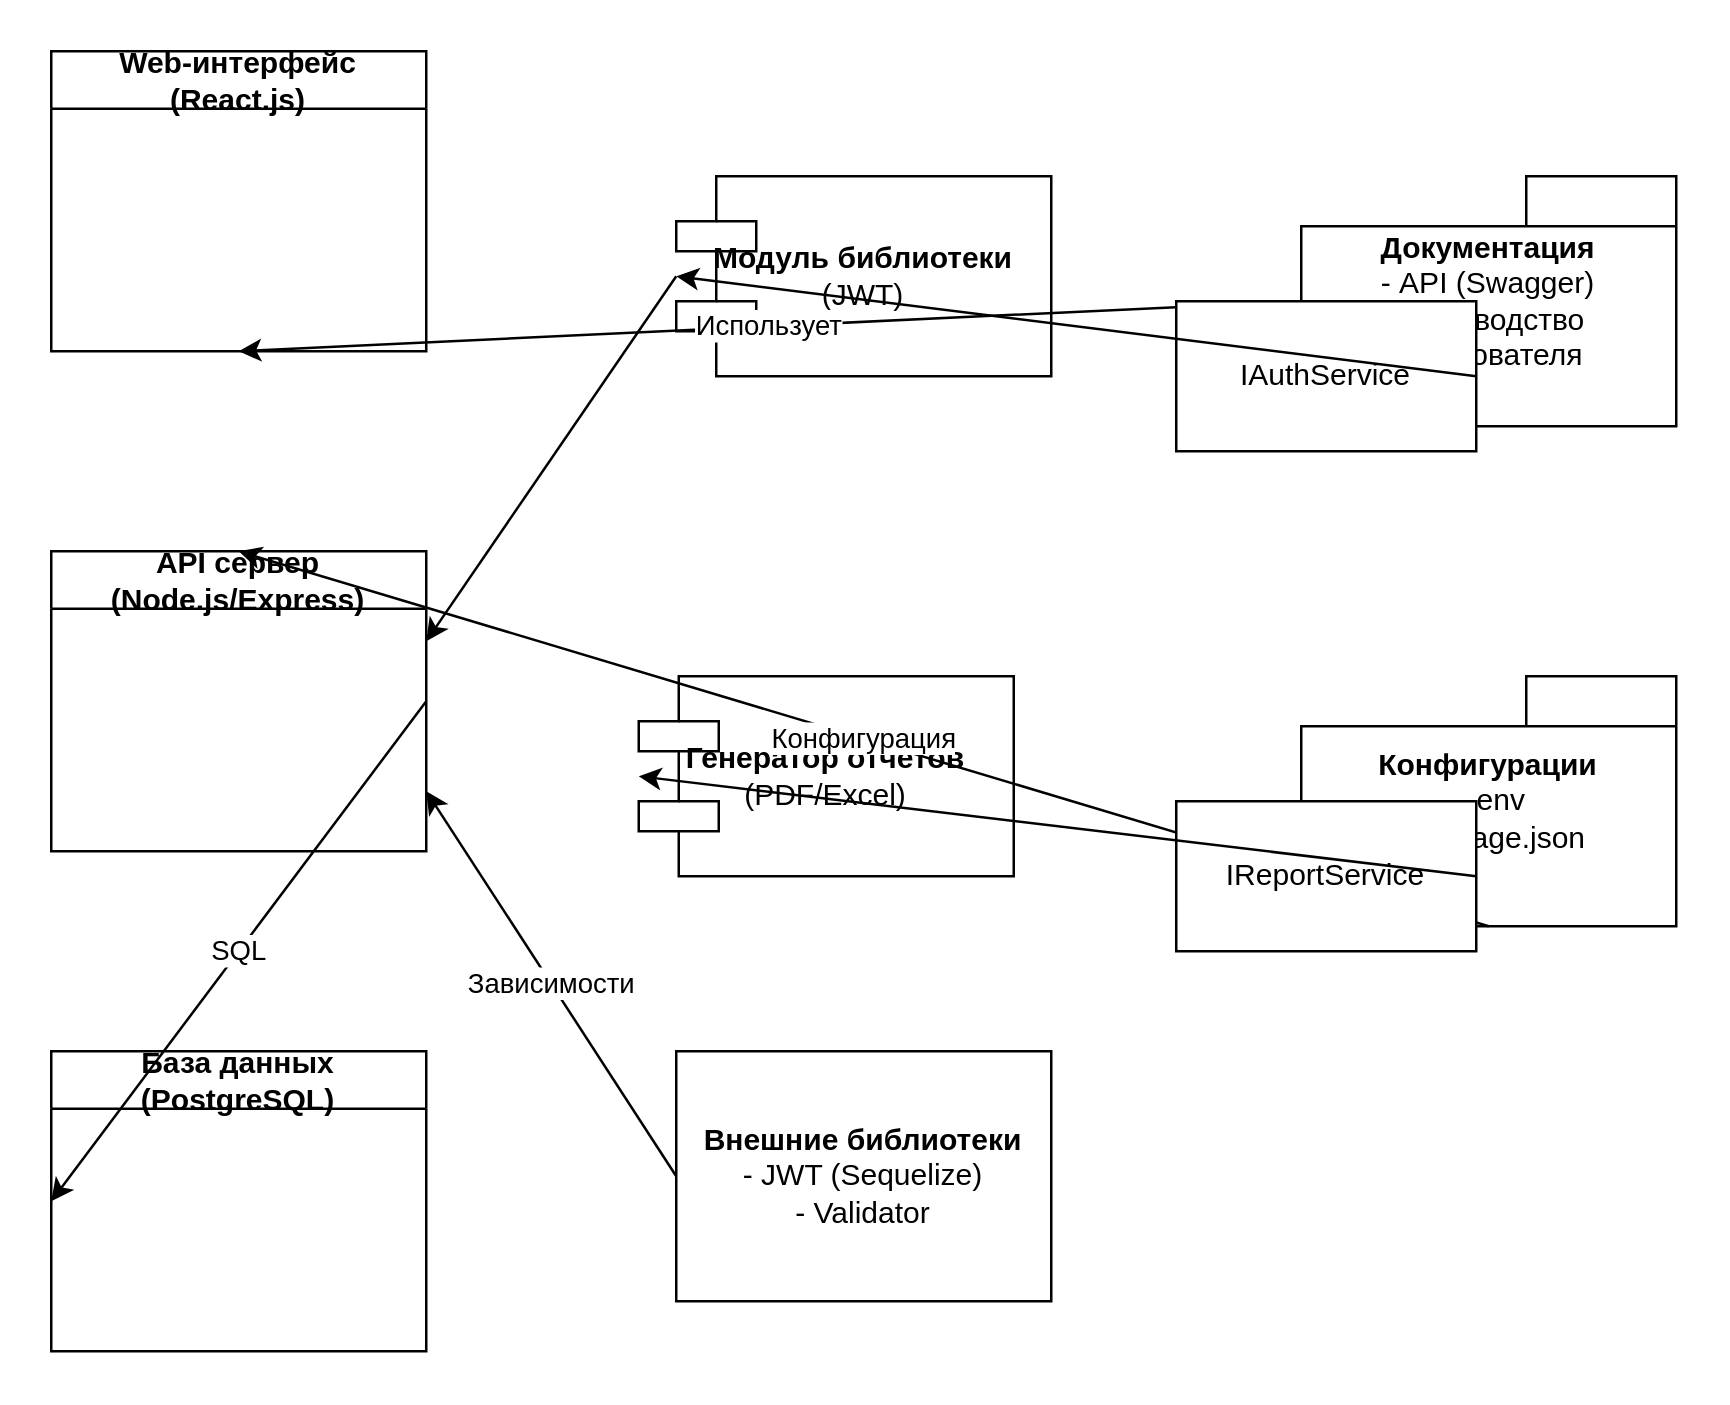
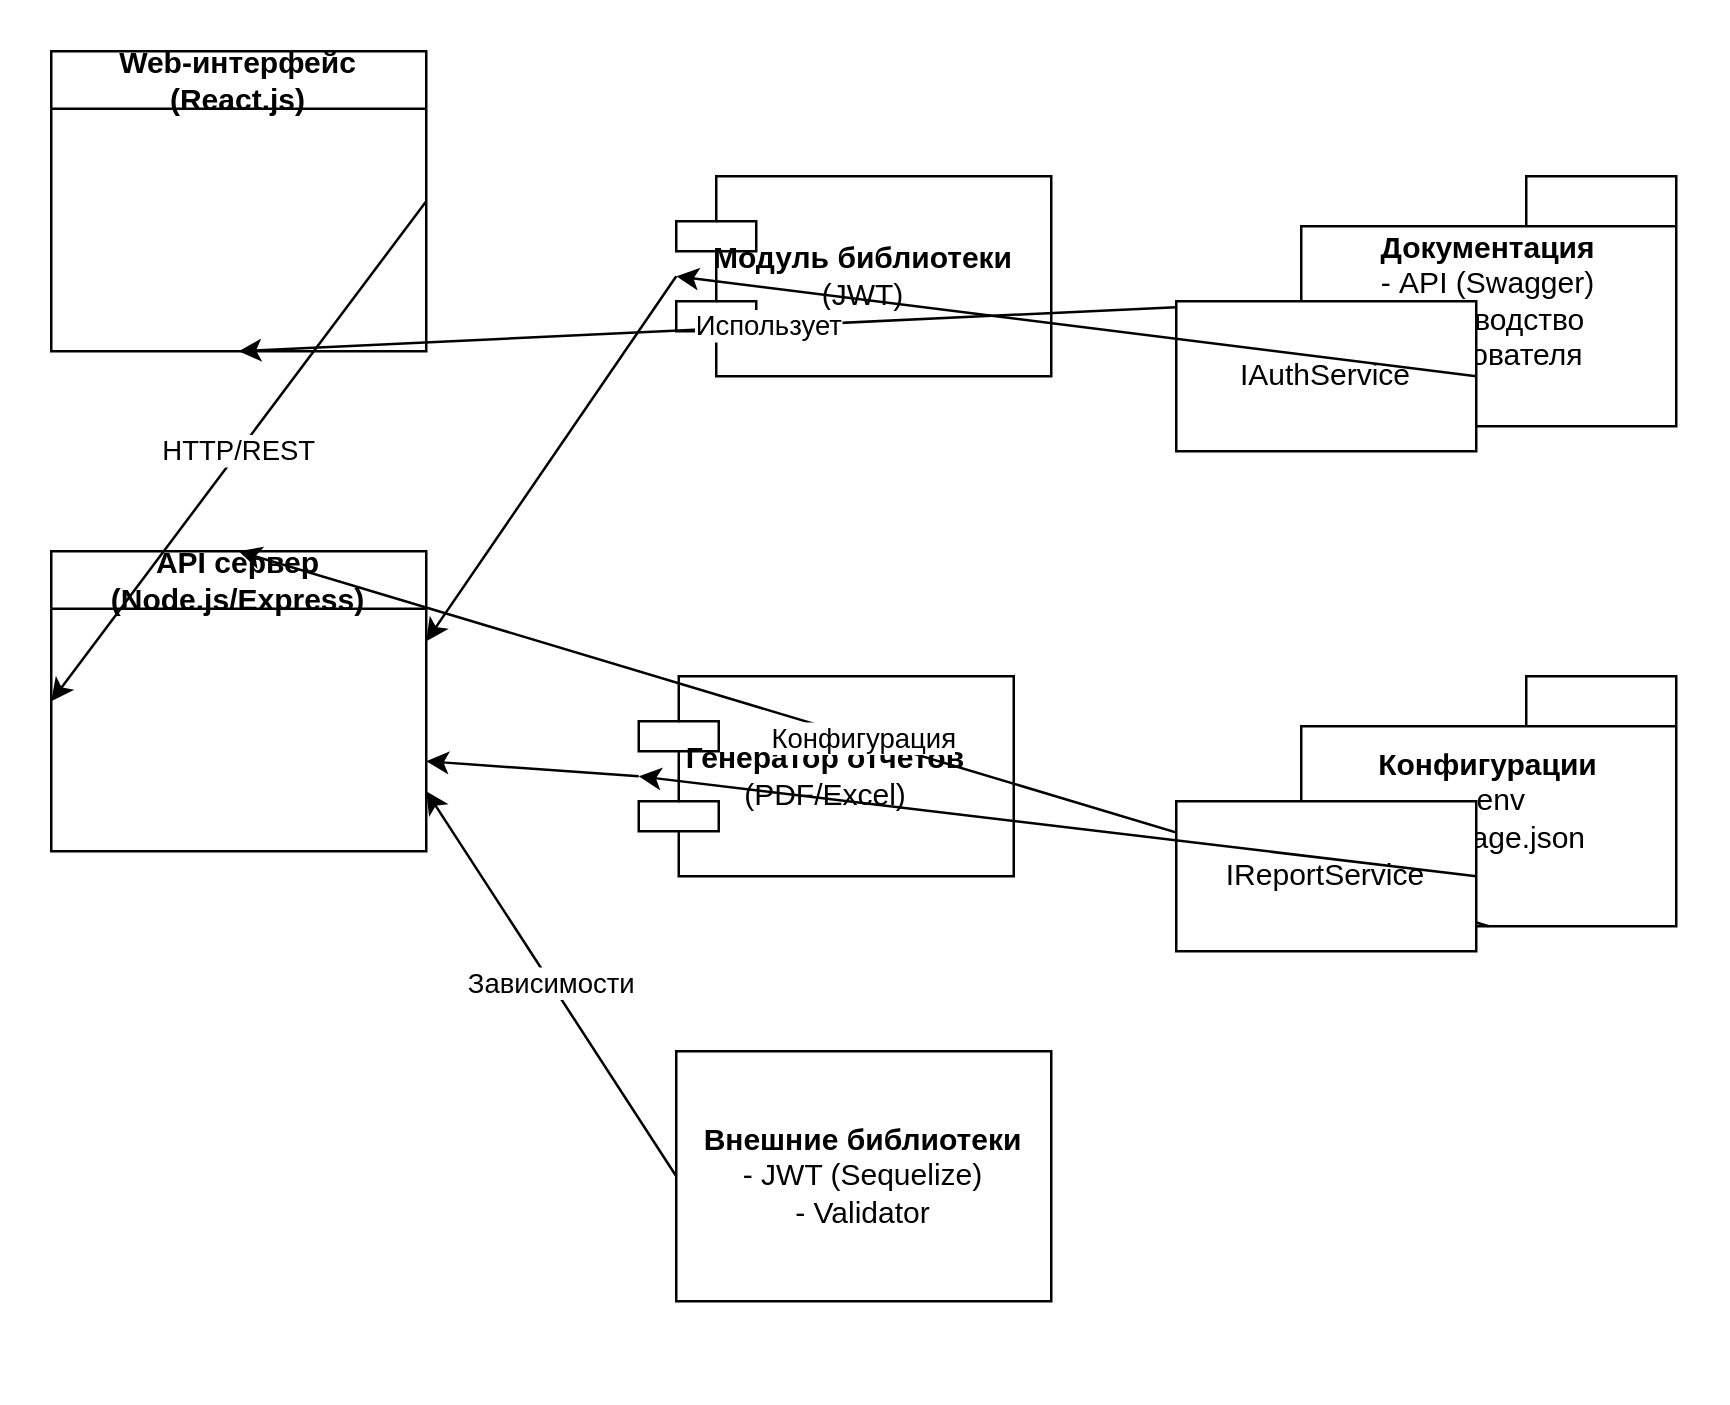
none -> (186, 522)
none -> (541, 769)
(149, 1071) -> none
(239, 1201) -> none
